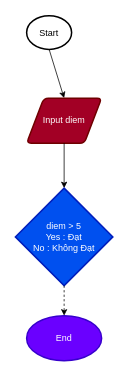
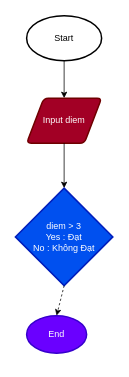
(49, 32) -> (64, 38)
(64, 237) -> (64, 237)
(64, 338) -> (57, 334)
